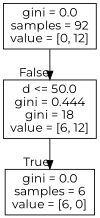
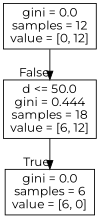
(50, 26) -> (50, 26)
(50, 109) -> (50, 109)
